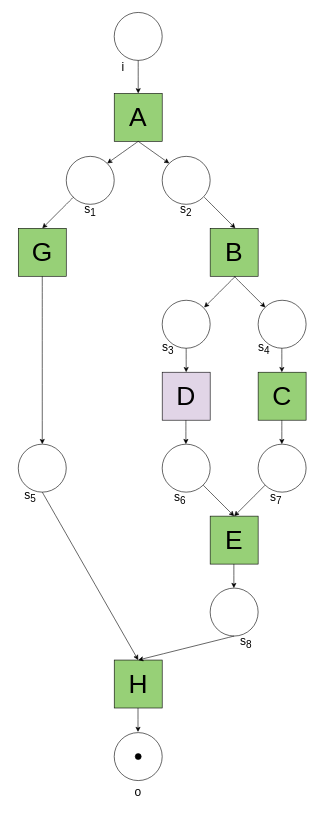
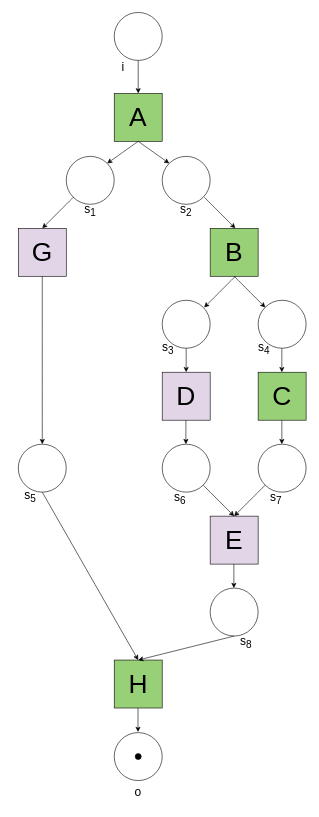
(42, 252) -> (42, 252)
(234, 540) -> (234, 540)
